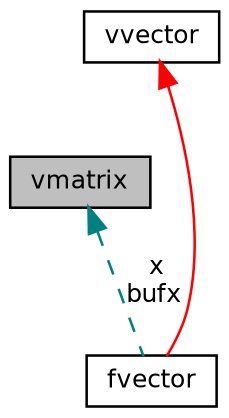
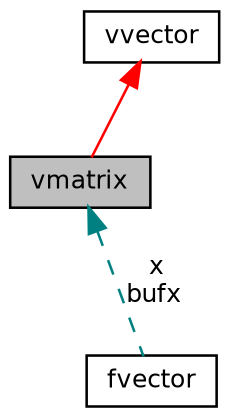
(194, 223) -> (110, 121)
